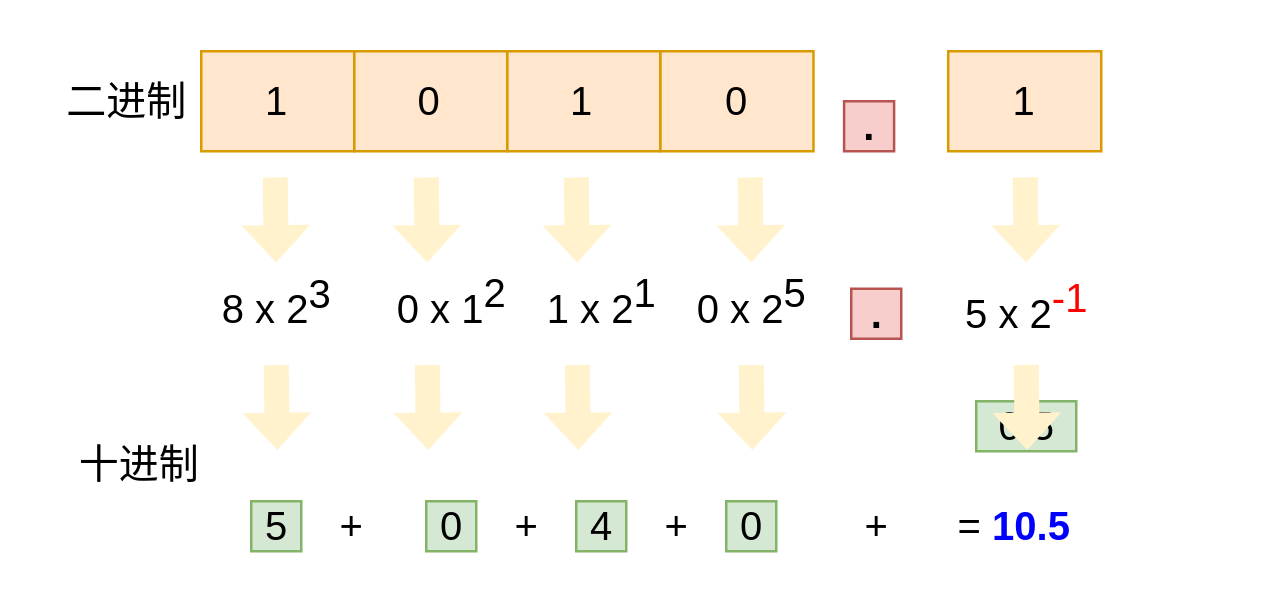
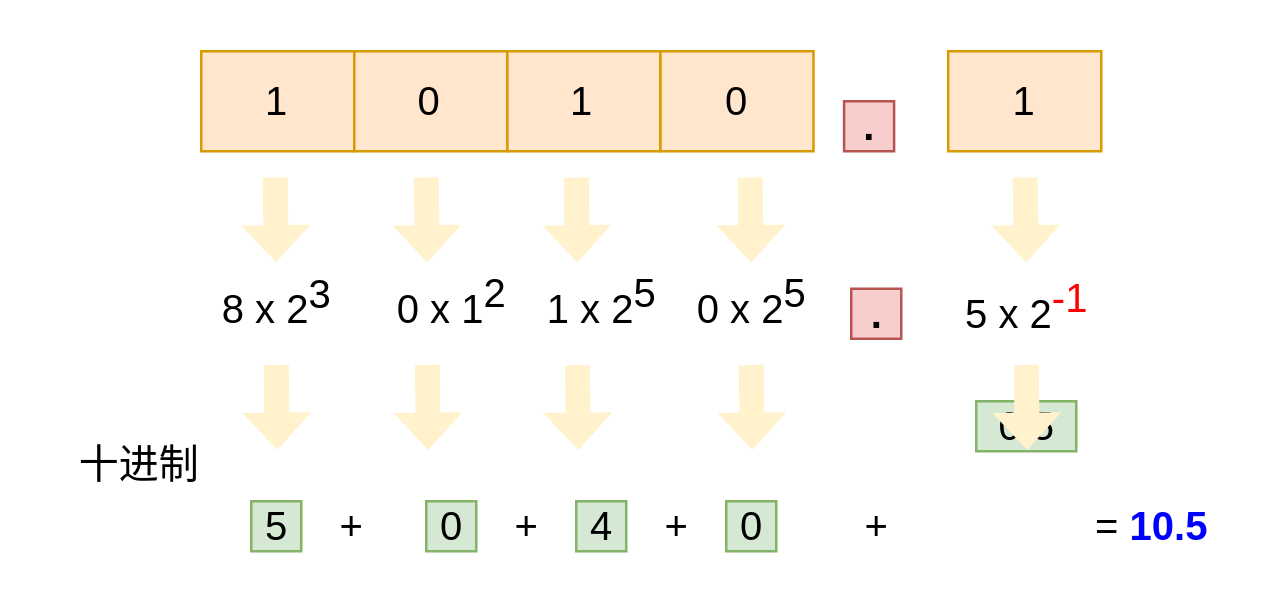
(126, 101) -> none
(603, 301) -> (603, 301)
(1014, 526) -> (1151, 526)
